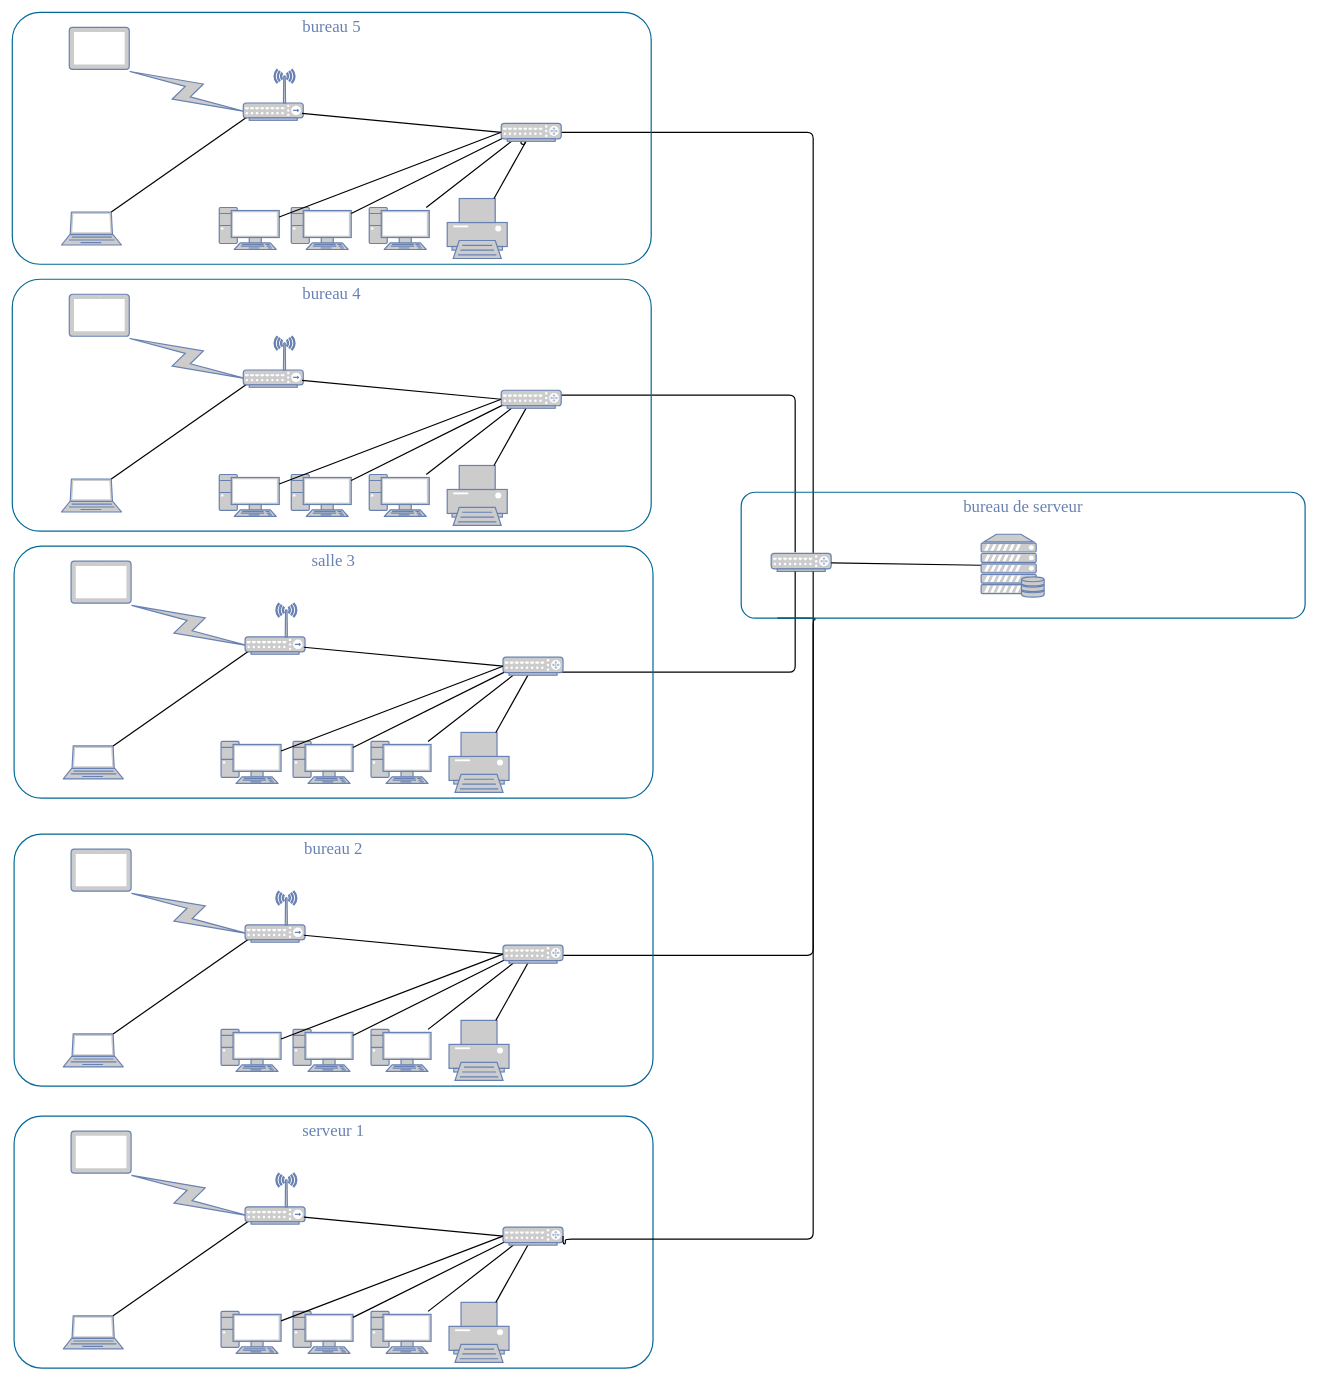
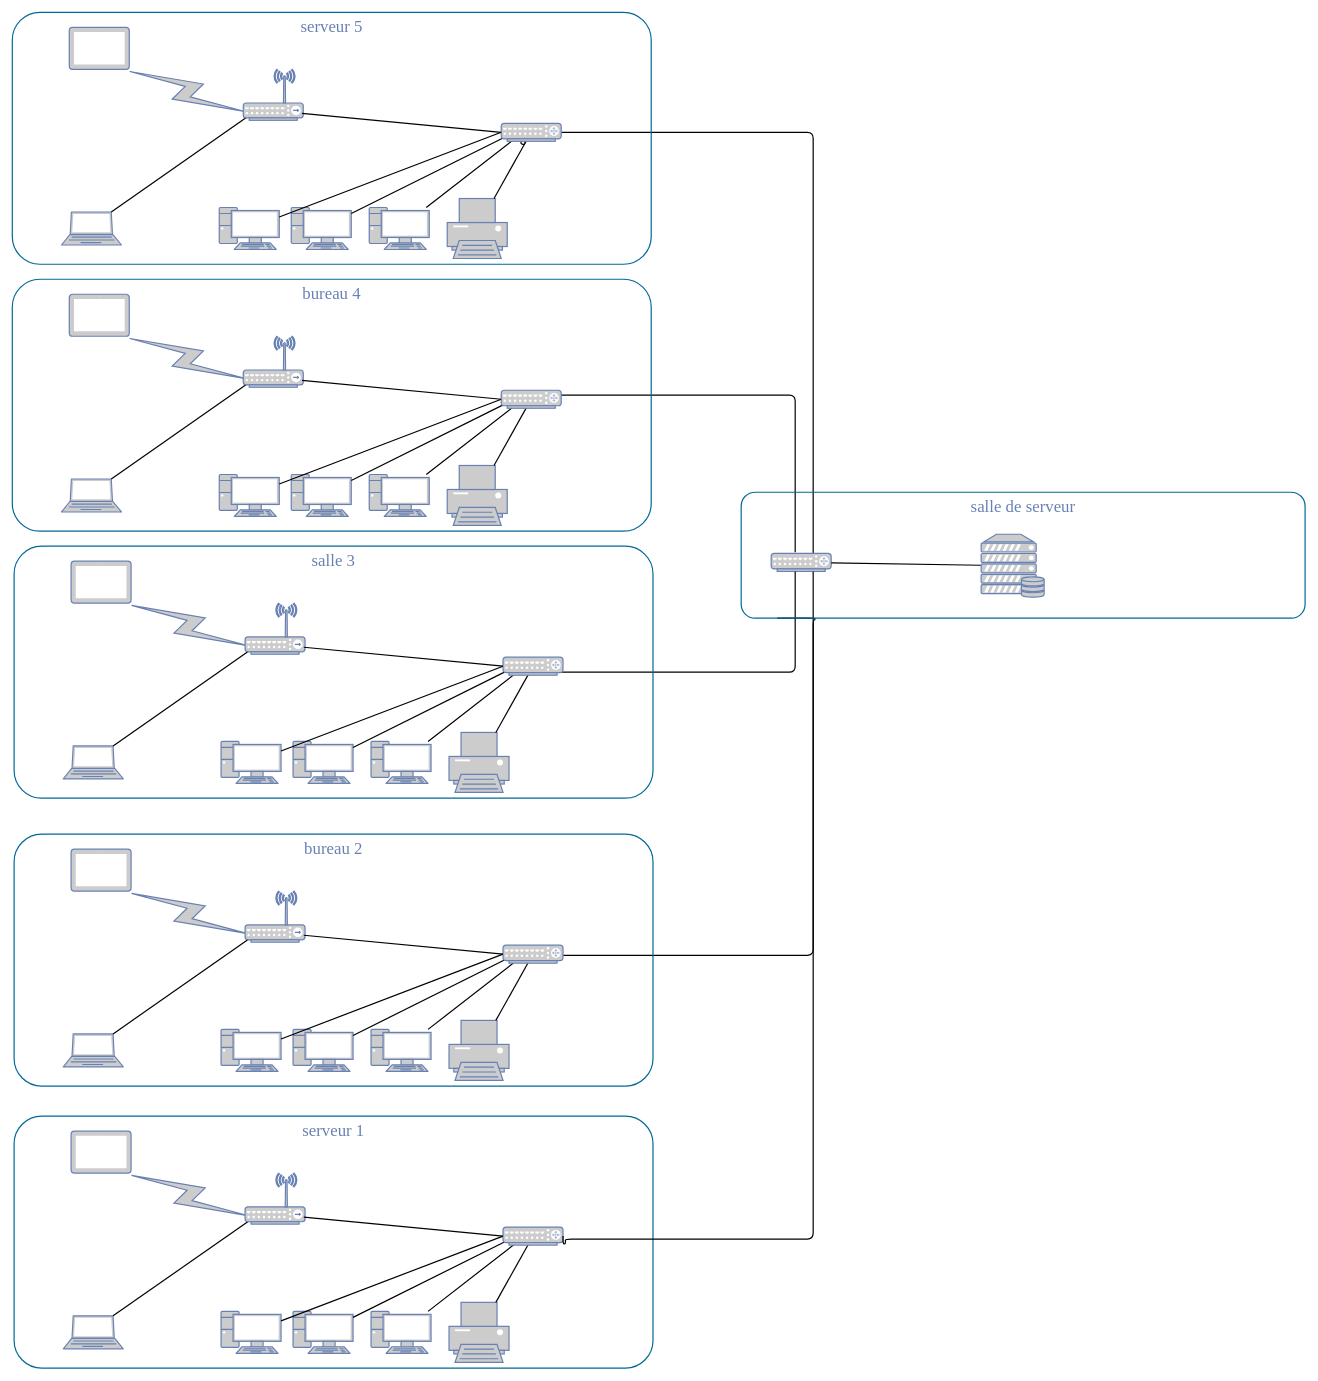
(332, 27) -> (332, 27)
(1023, 507) -> (1023, 507)
